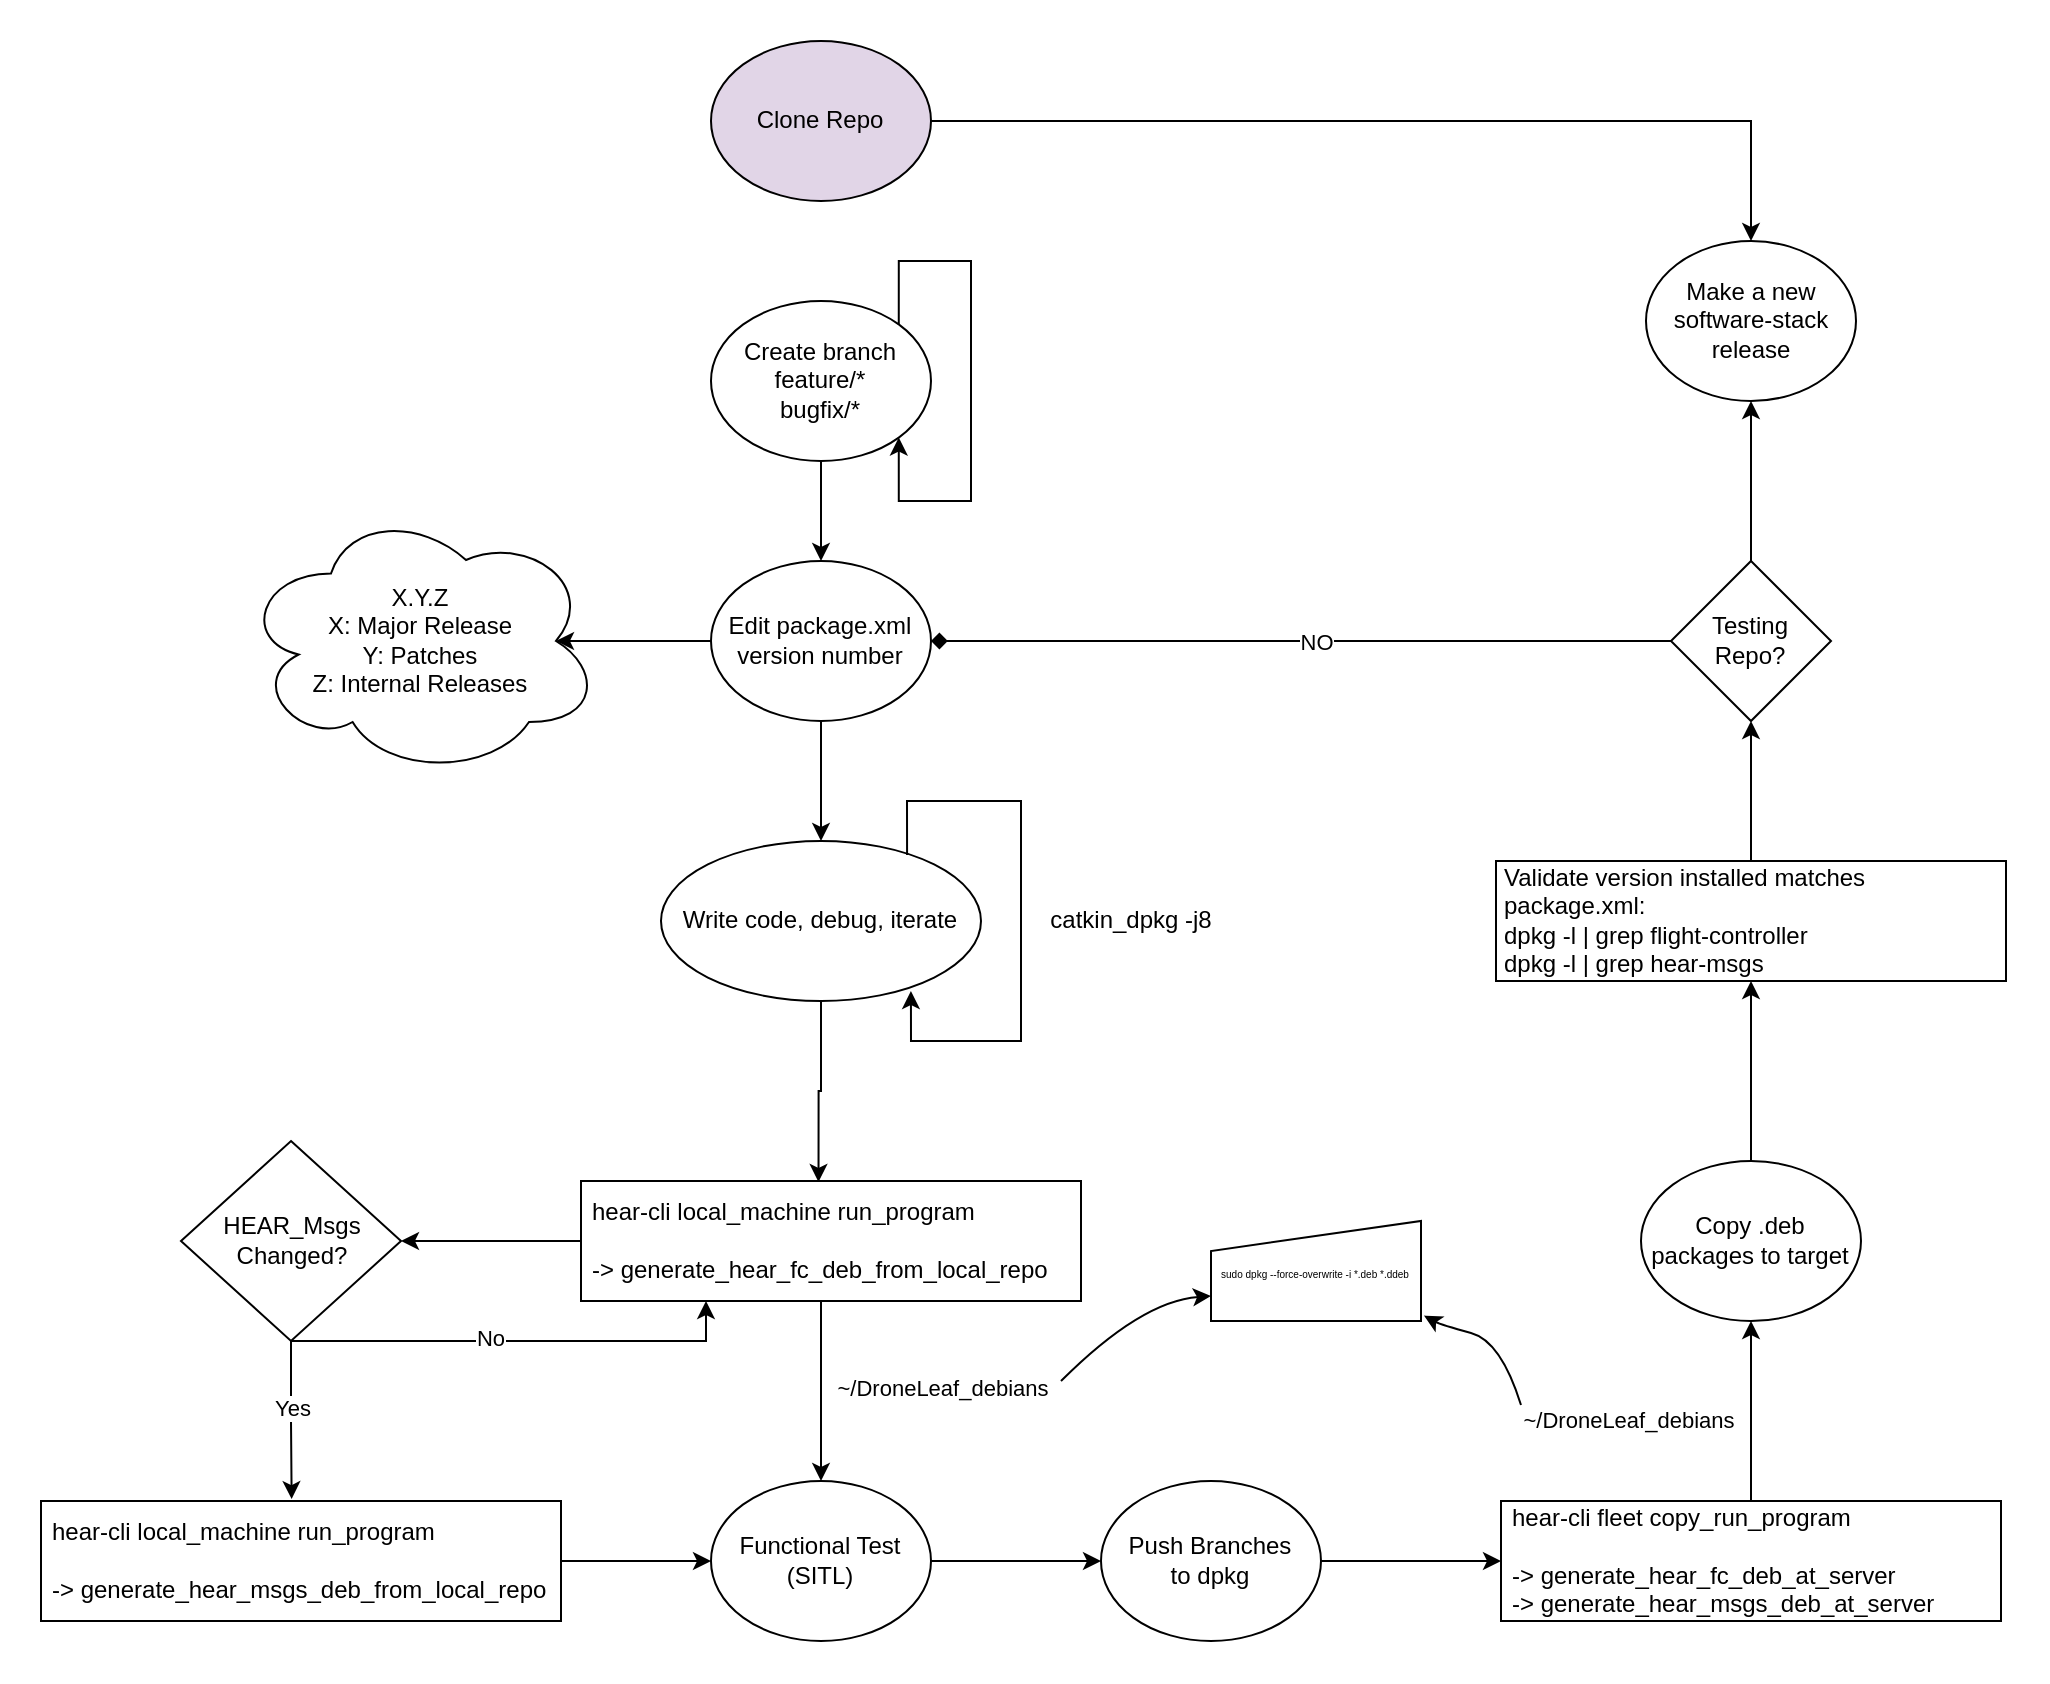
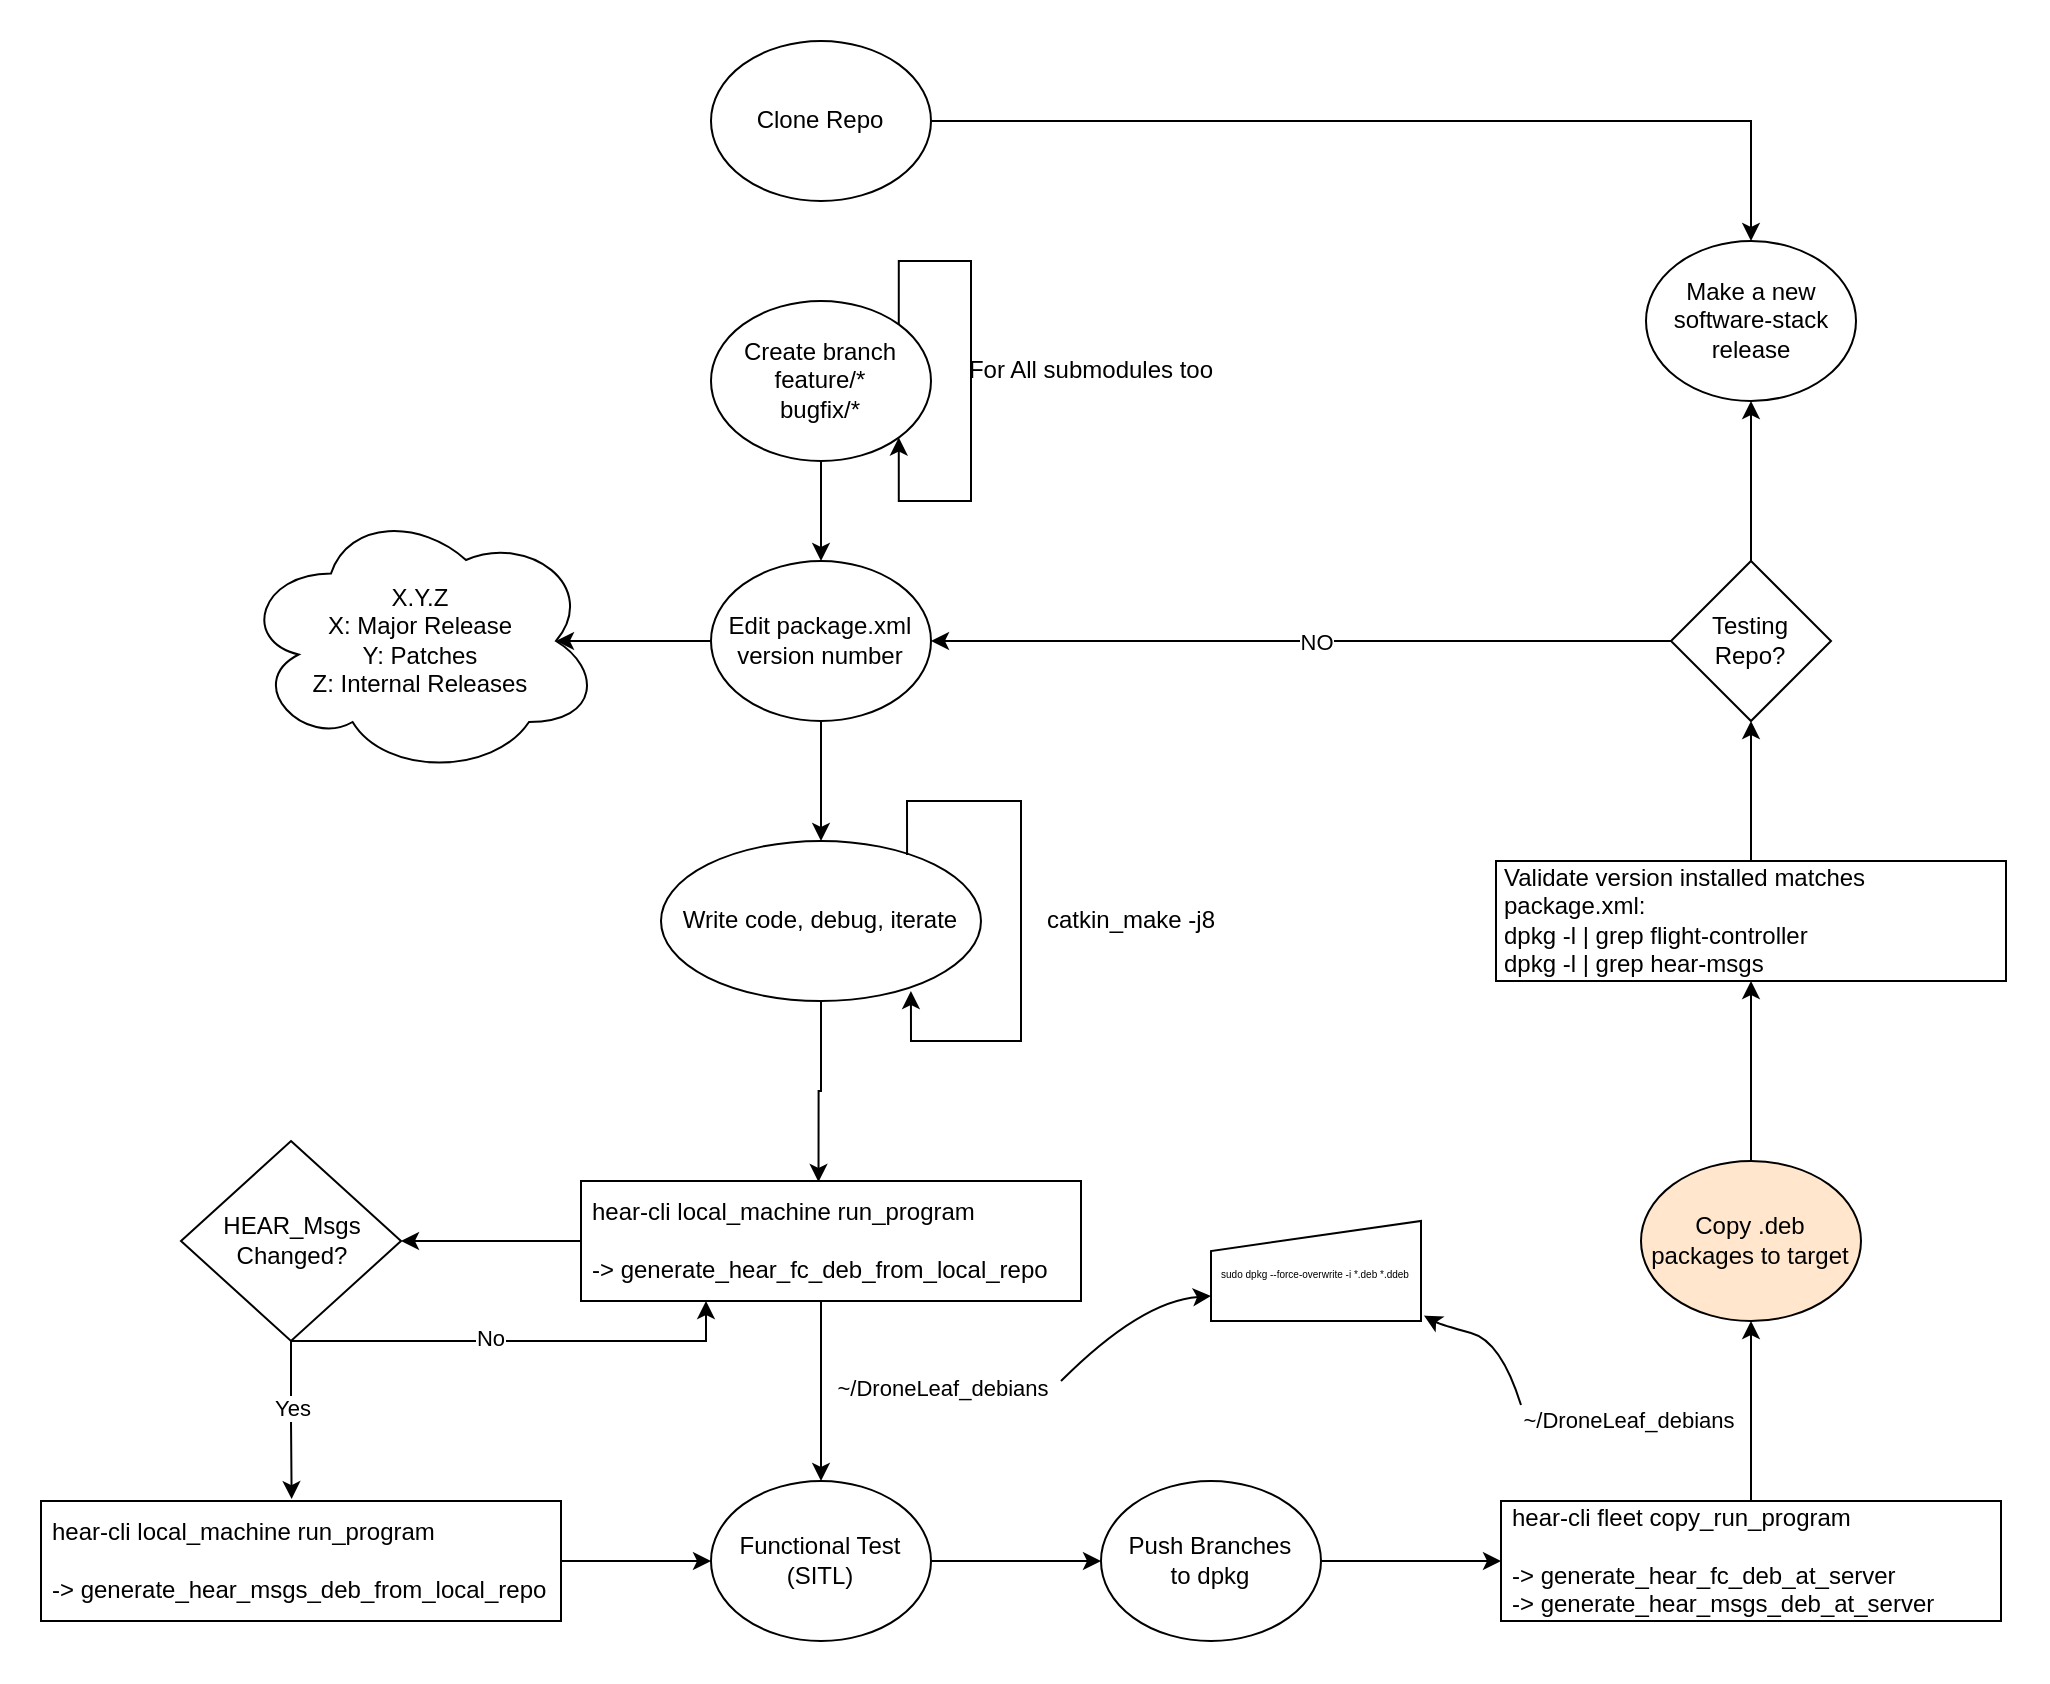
(821, 121) -> (821, 121)
none -> (1091, 371)
(947, 641) -> (946, 641)
(1132, 921) -> (1132, 921)
(1751, 1241) -> (1751, 1241)
